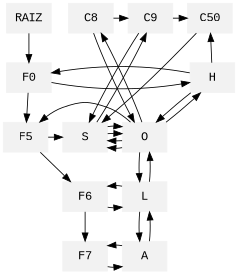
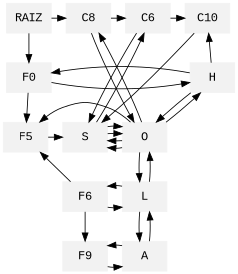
none -> (55, 18)
(150, 18) -> (148, 18)
(210, 18) -> (207, 18)
(52, 164) -> (59, 170)
(85, 256) -> (85, 256)
